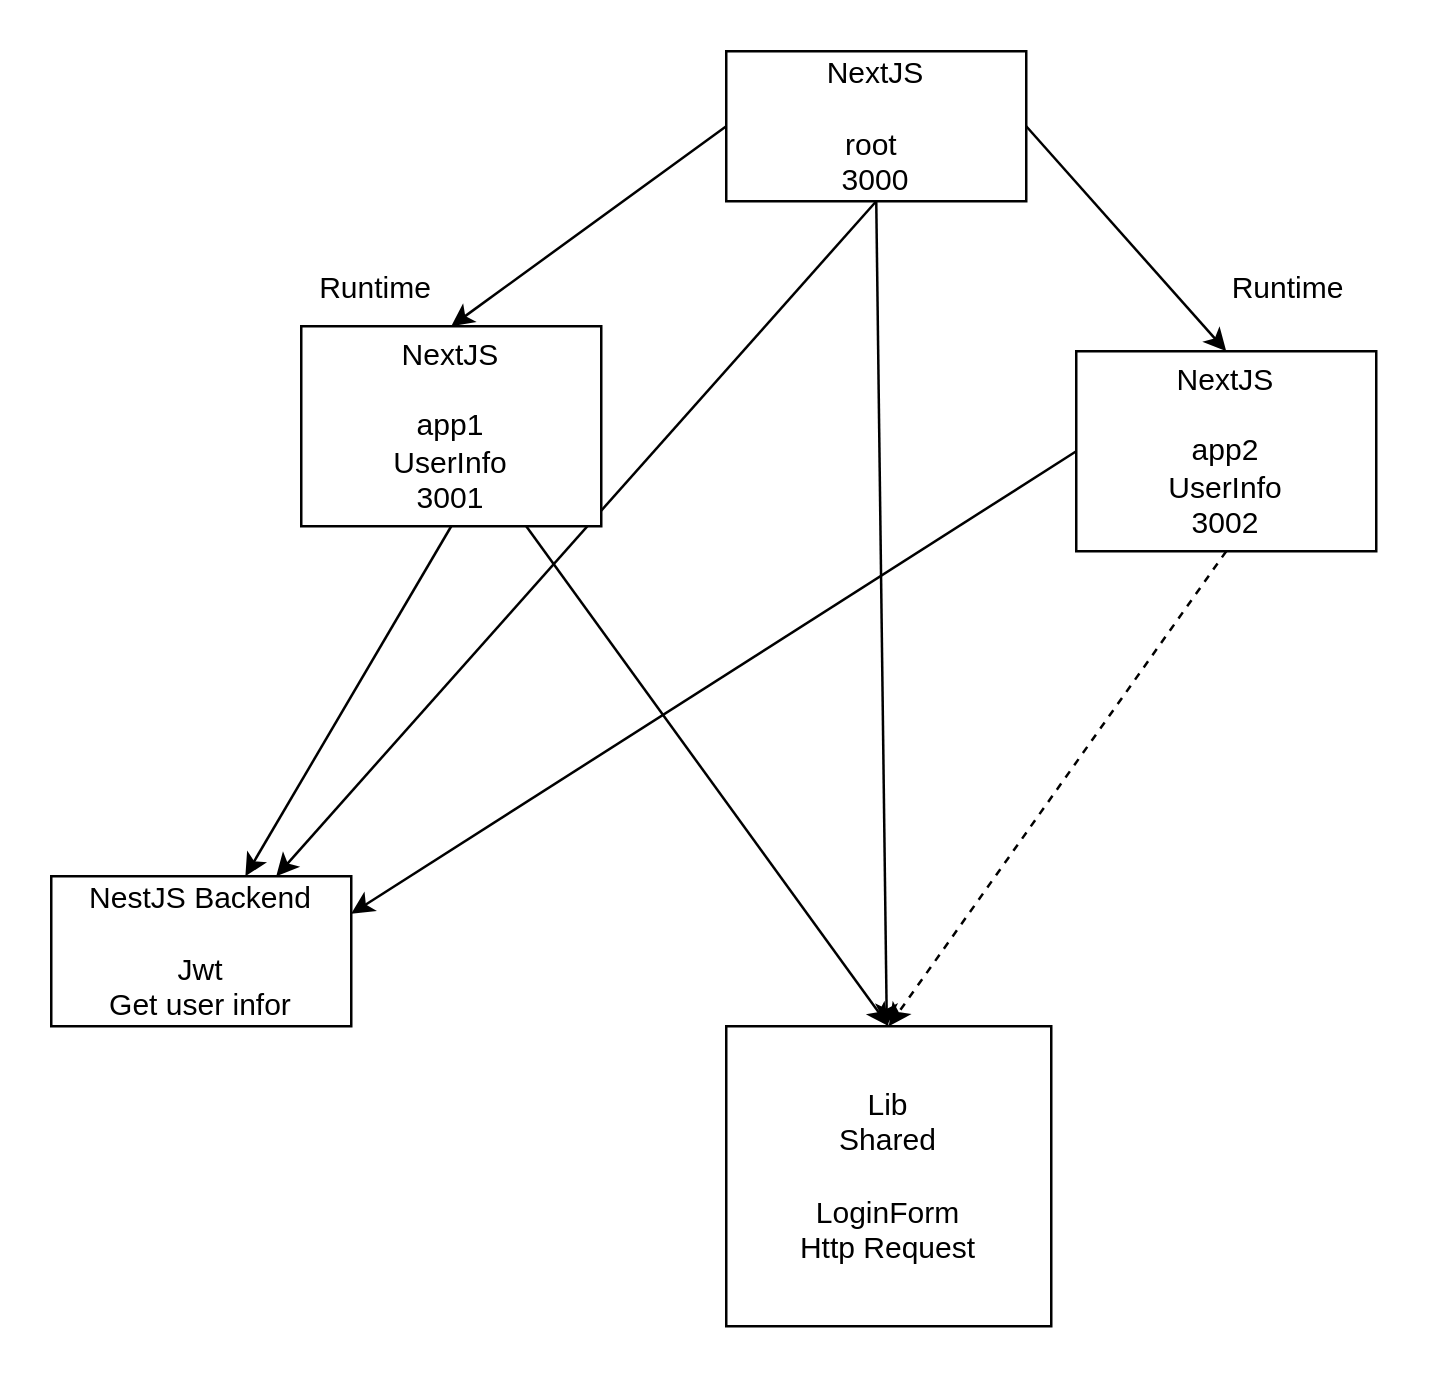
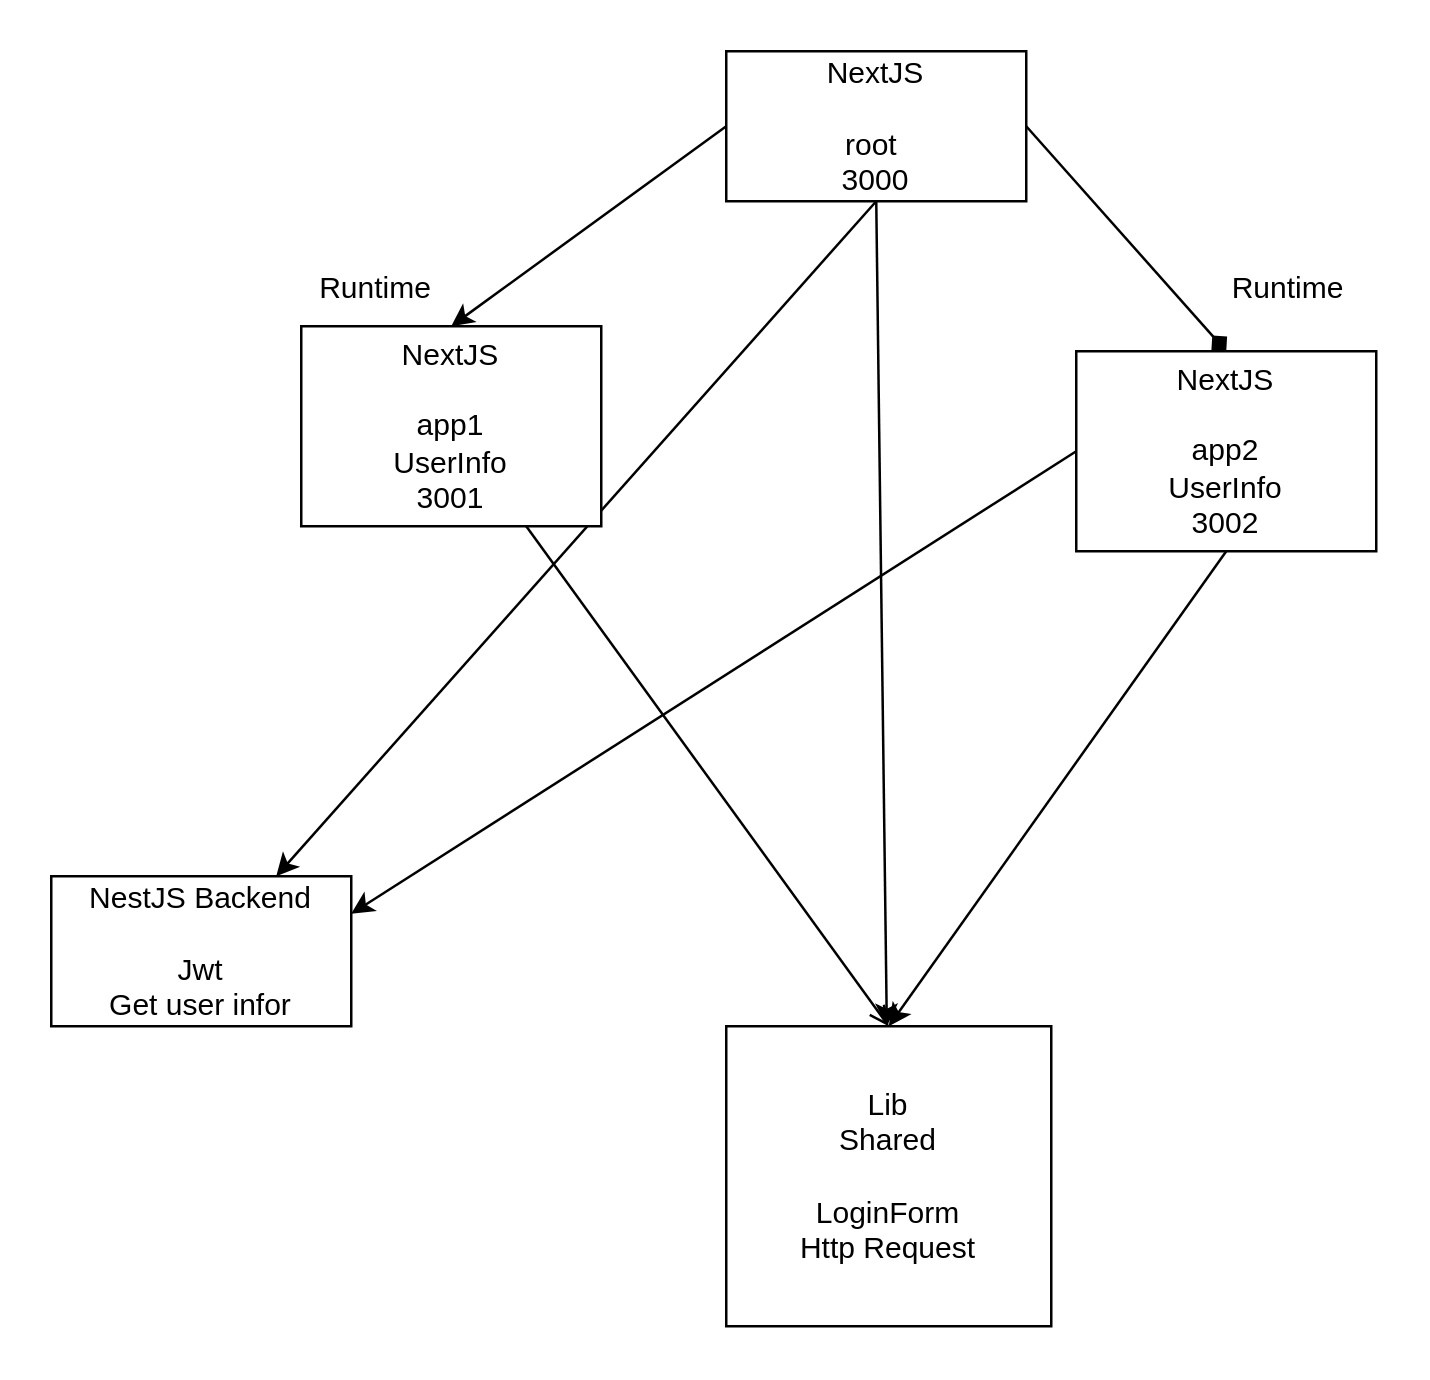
(1213, 336) -> (1213, 336)
(352, 694) -> none
(1061, 784) -> (1061, 784)
(878, 1012) -> (880, 1014)
